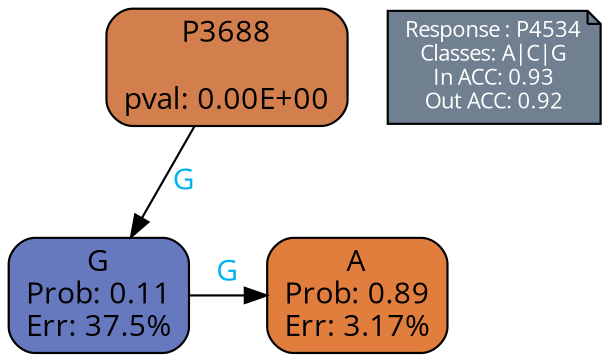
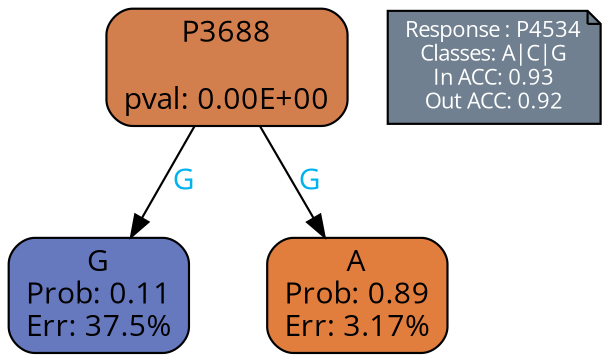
(217, 295) -> (287, 172)
